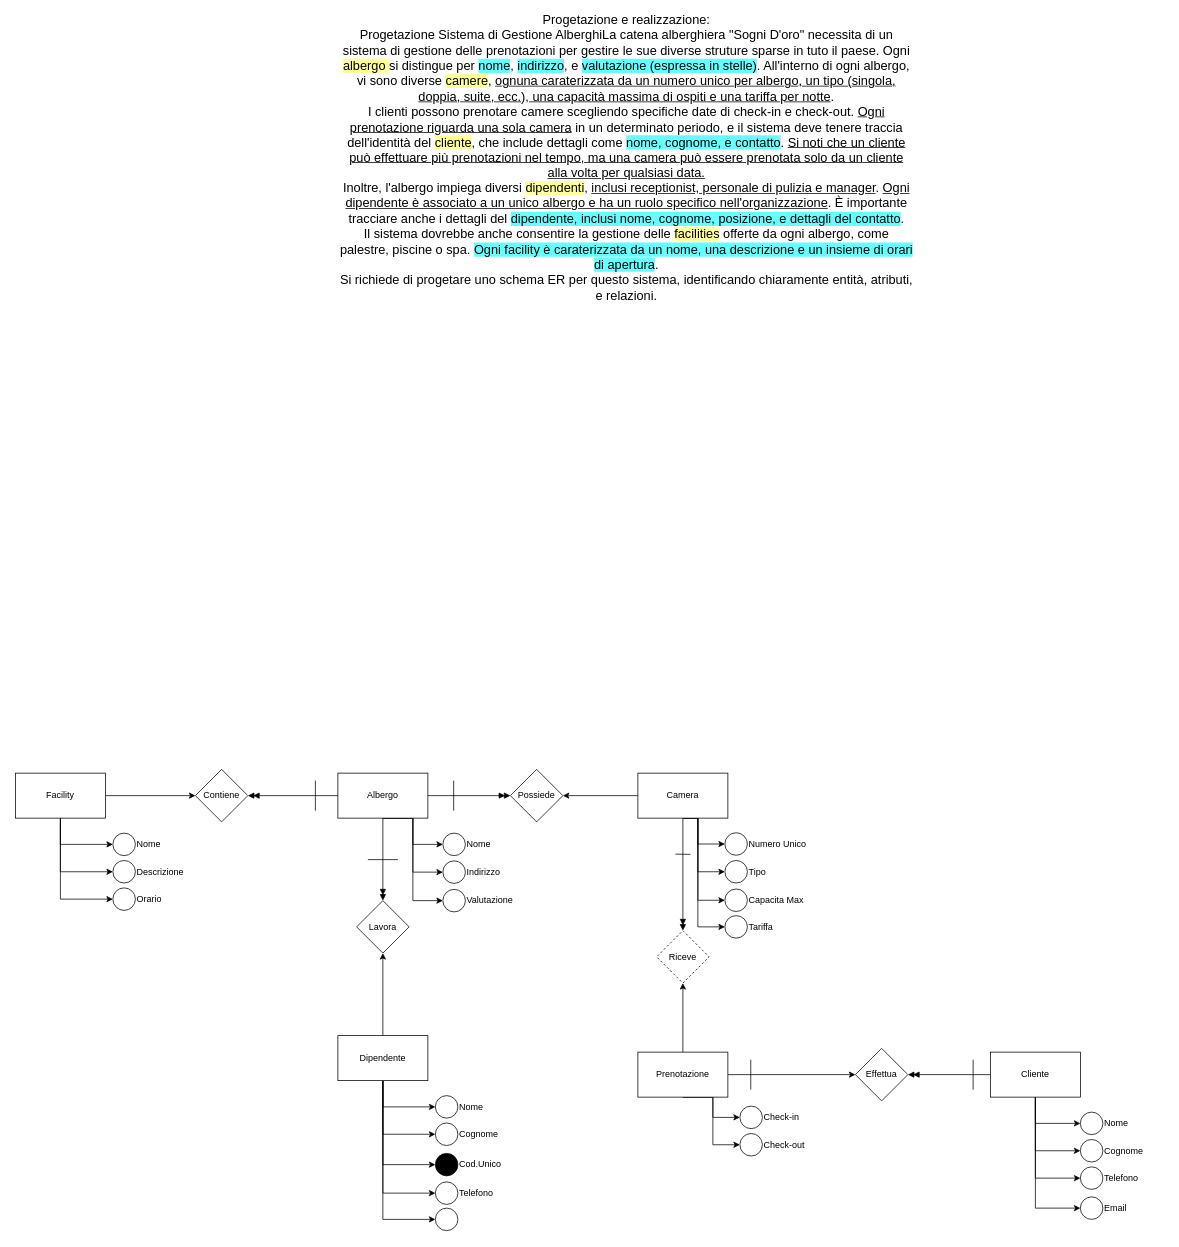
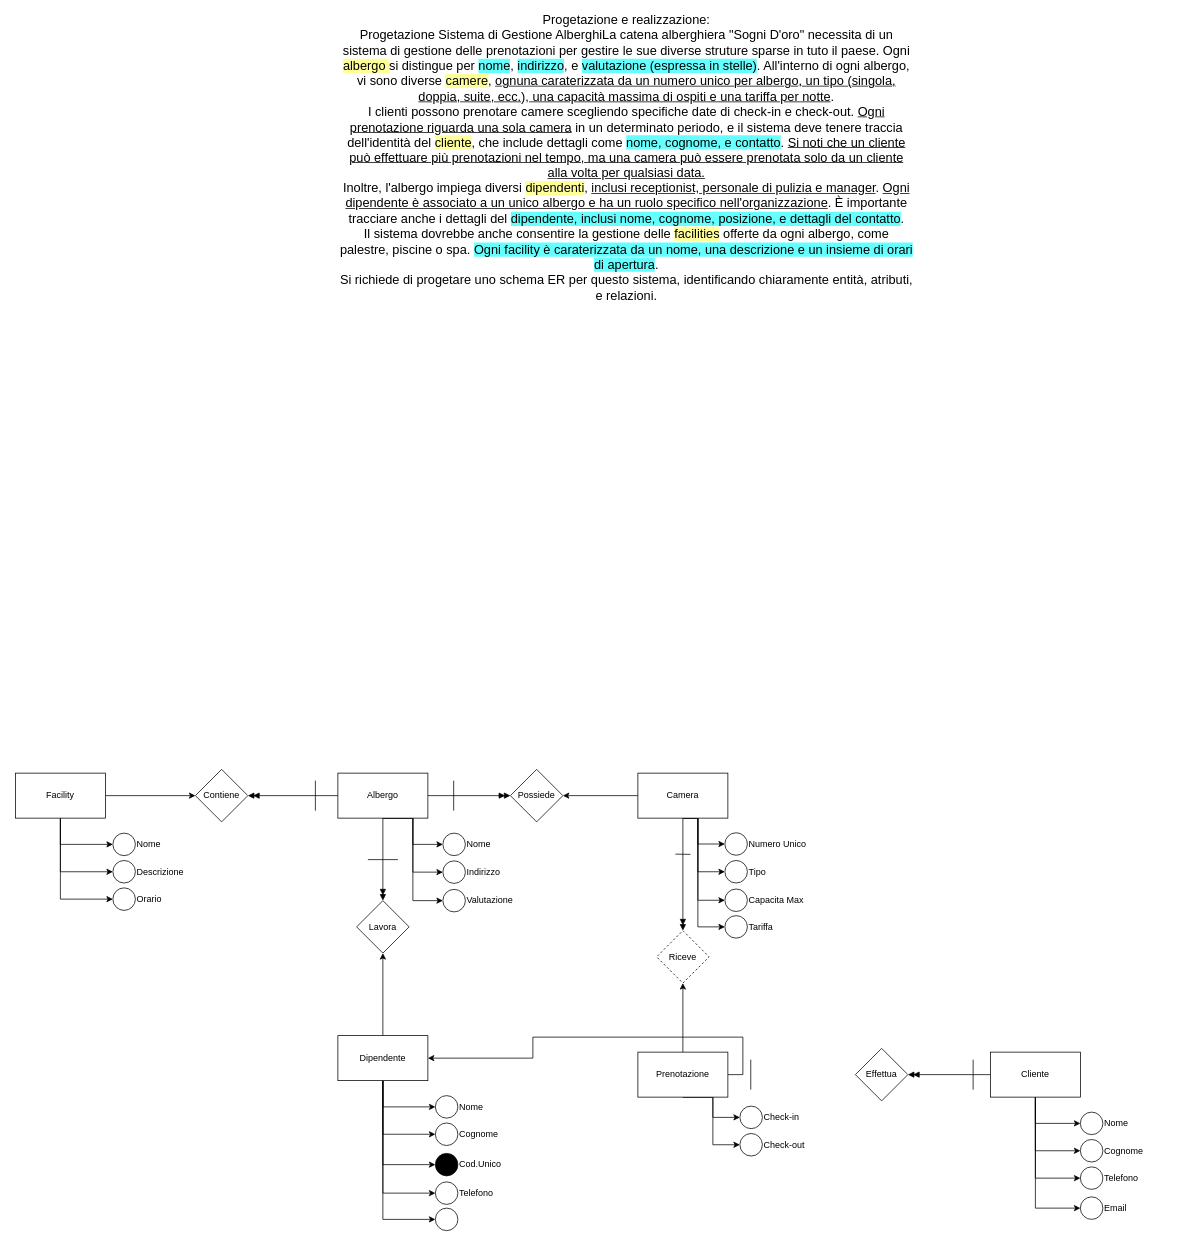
(796, 1074) -> (533, 1058)
